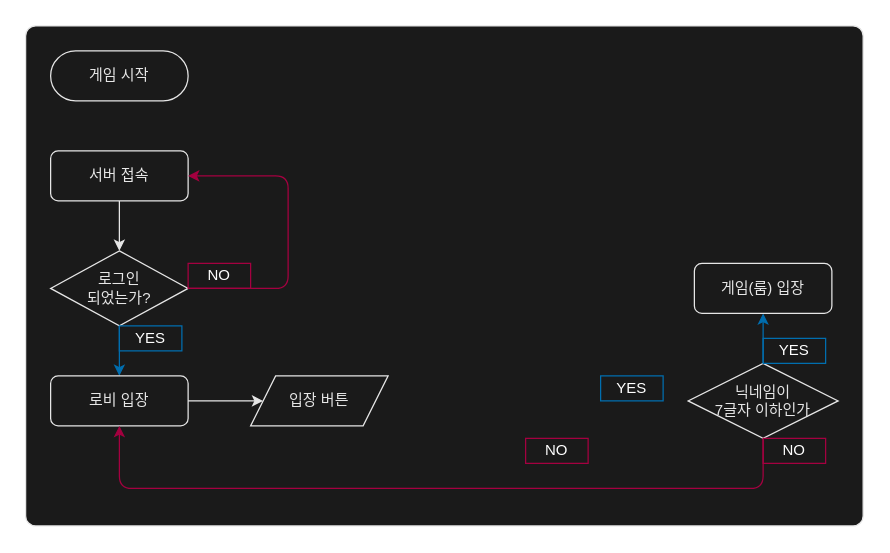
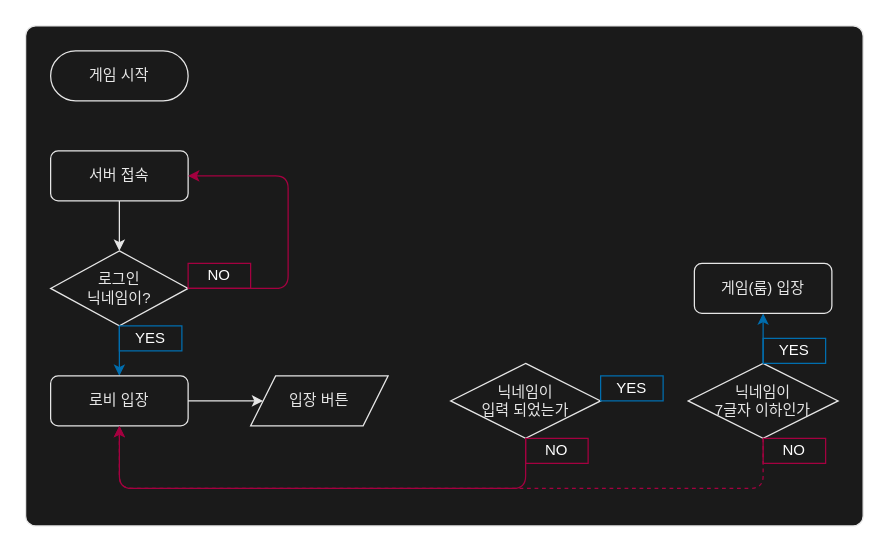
(119, 288) -> (119, 288)
none -> (526, 401)
none -> (526, 473)
(650, 488) -> (650, 488)
